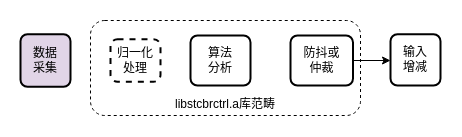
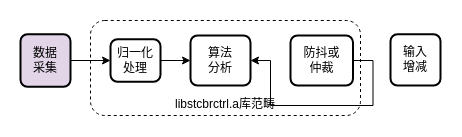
none -> (87, 61)
(136, 61) -> (136, 61)
none -> (172, 61)
(377, 61) -> (317, 106)
